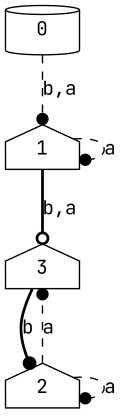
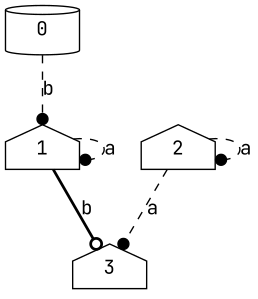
(60, 90) -> (49, 90)
(60, 209) -> (87, 209)
(21, 323) -> none
